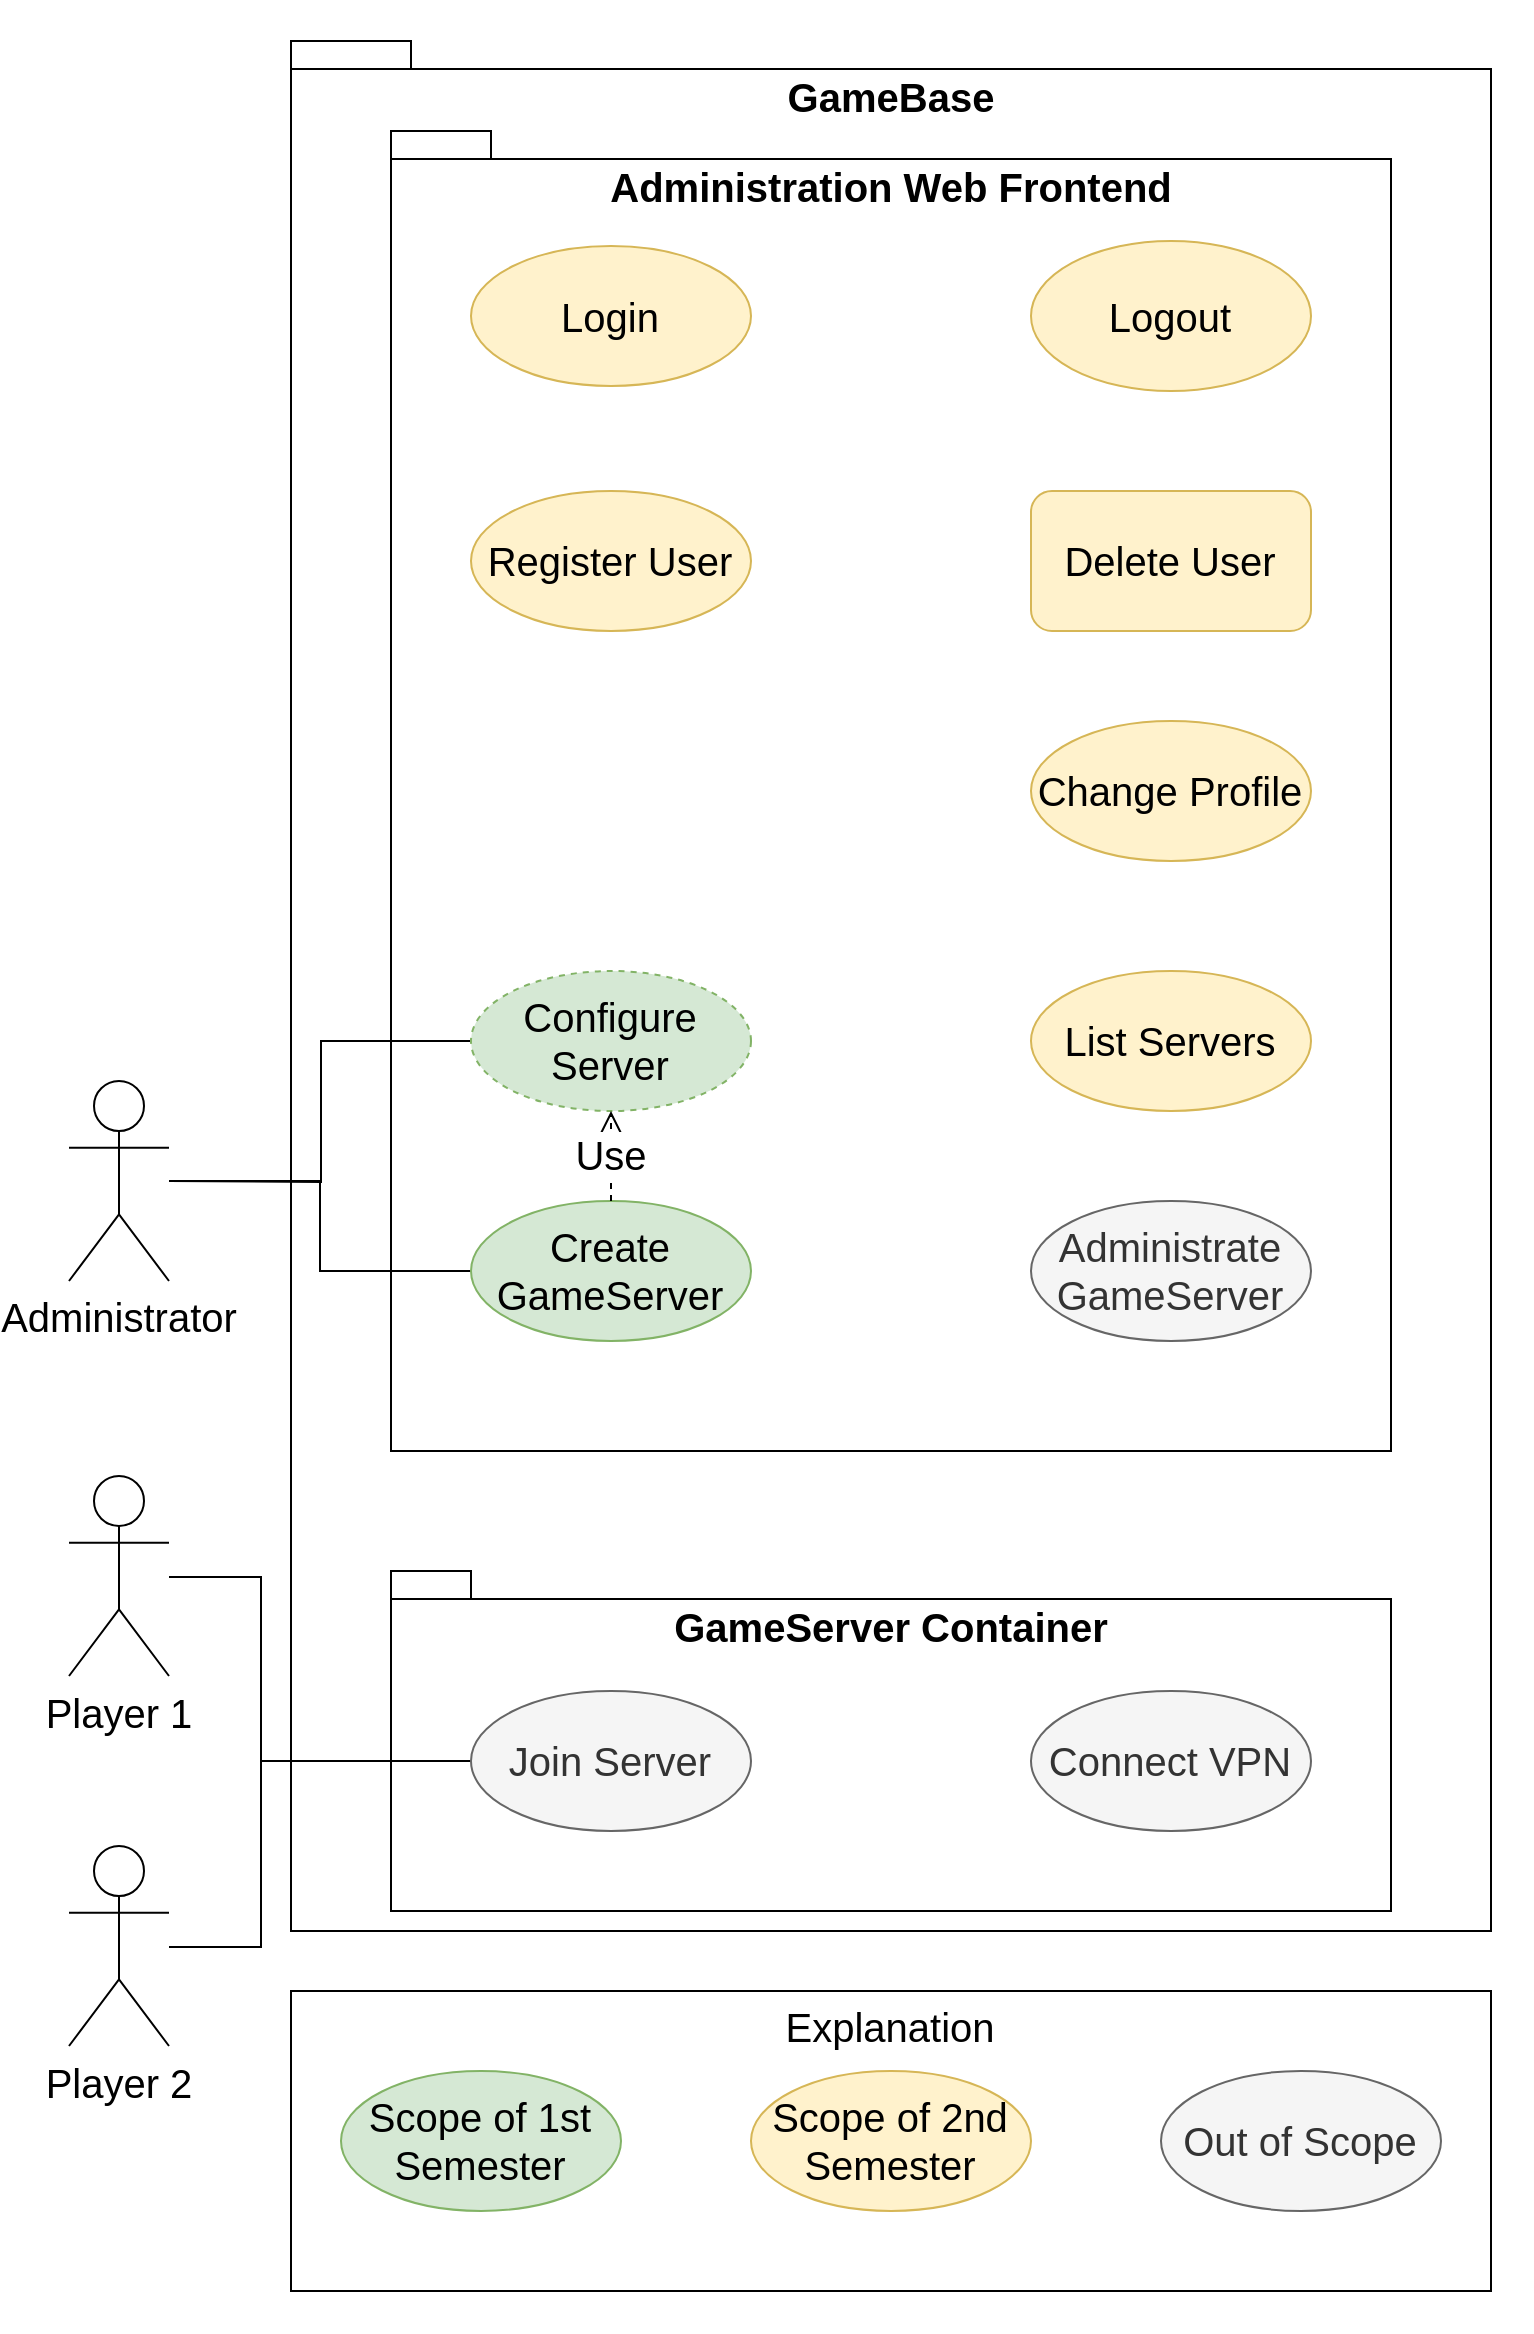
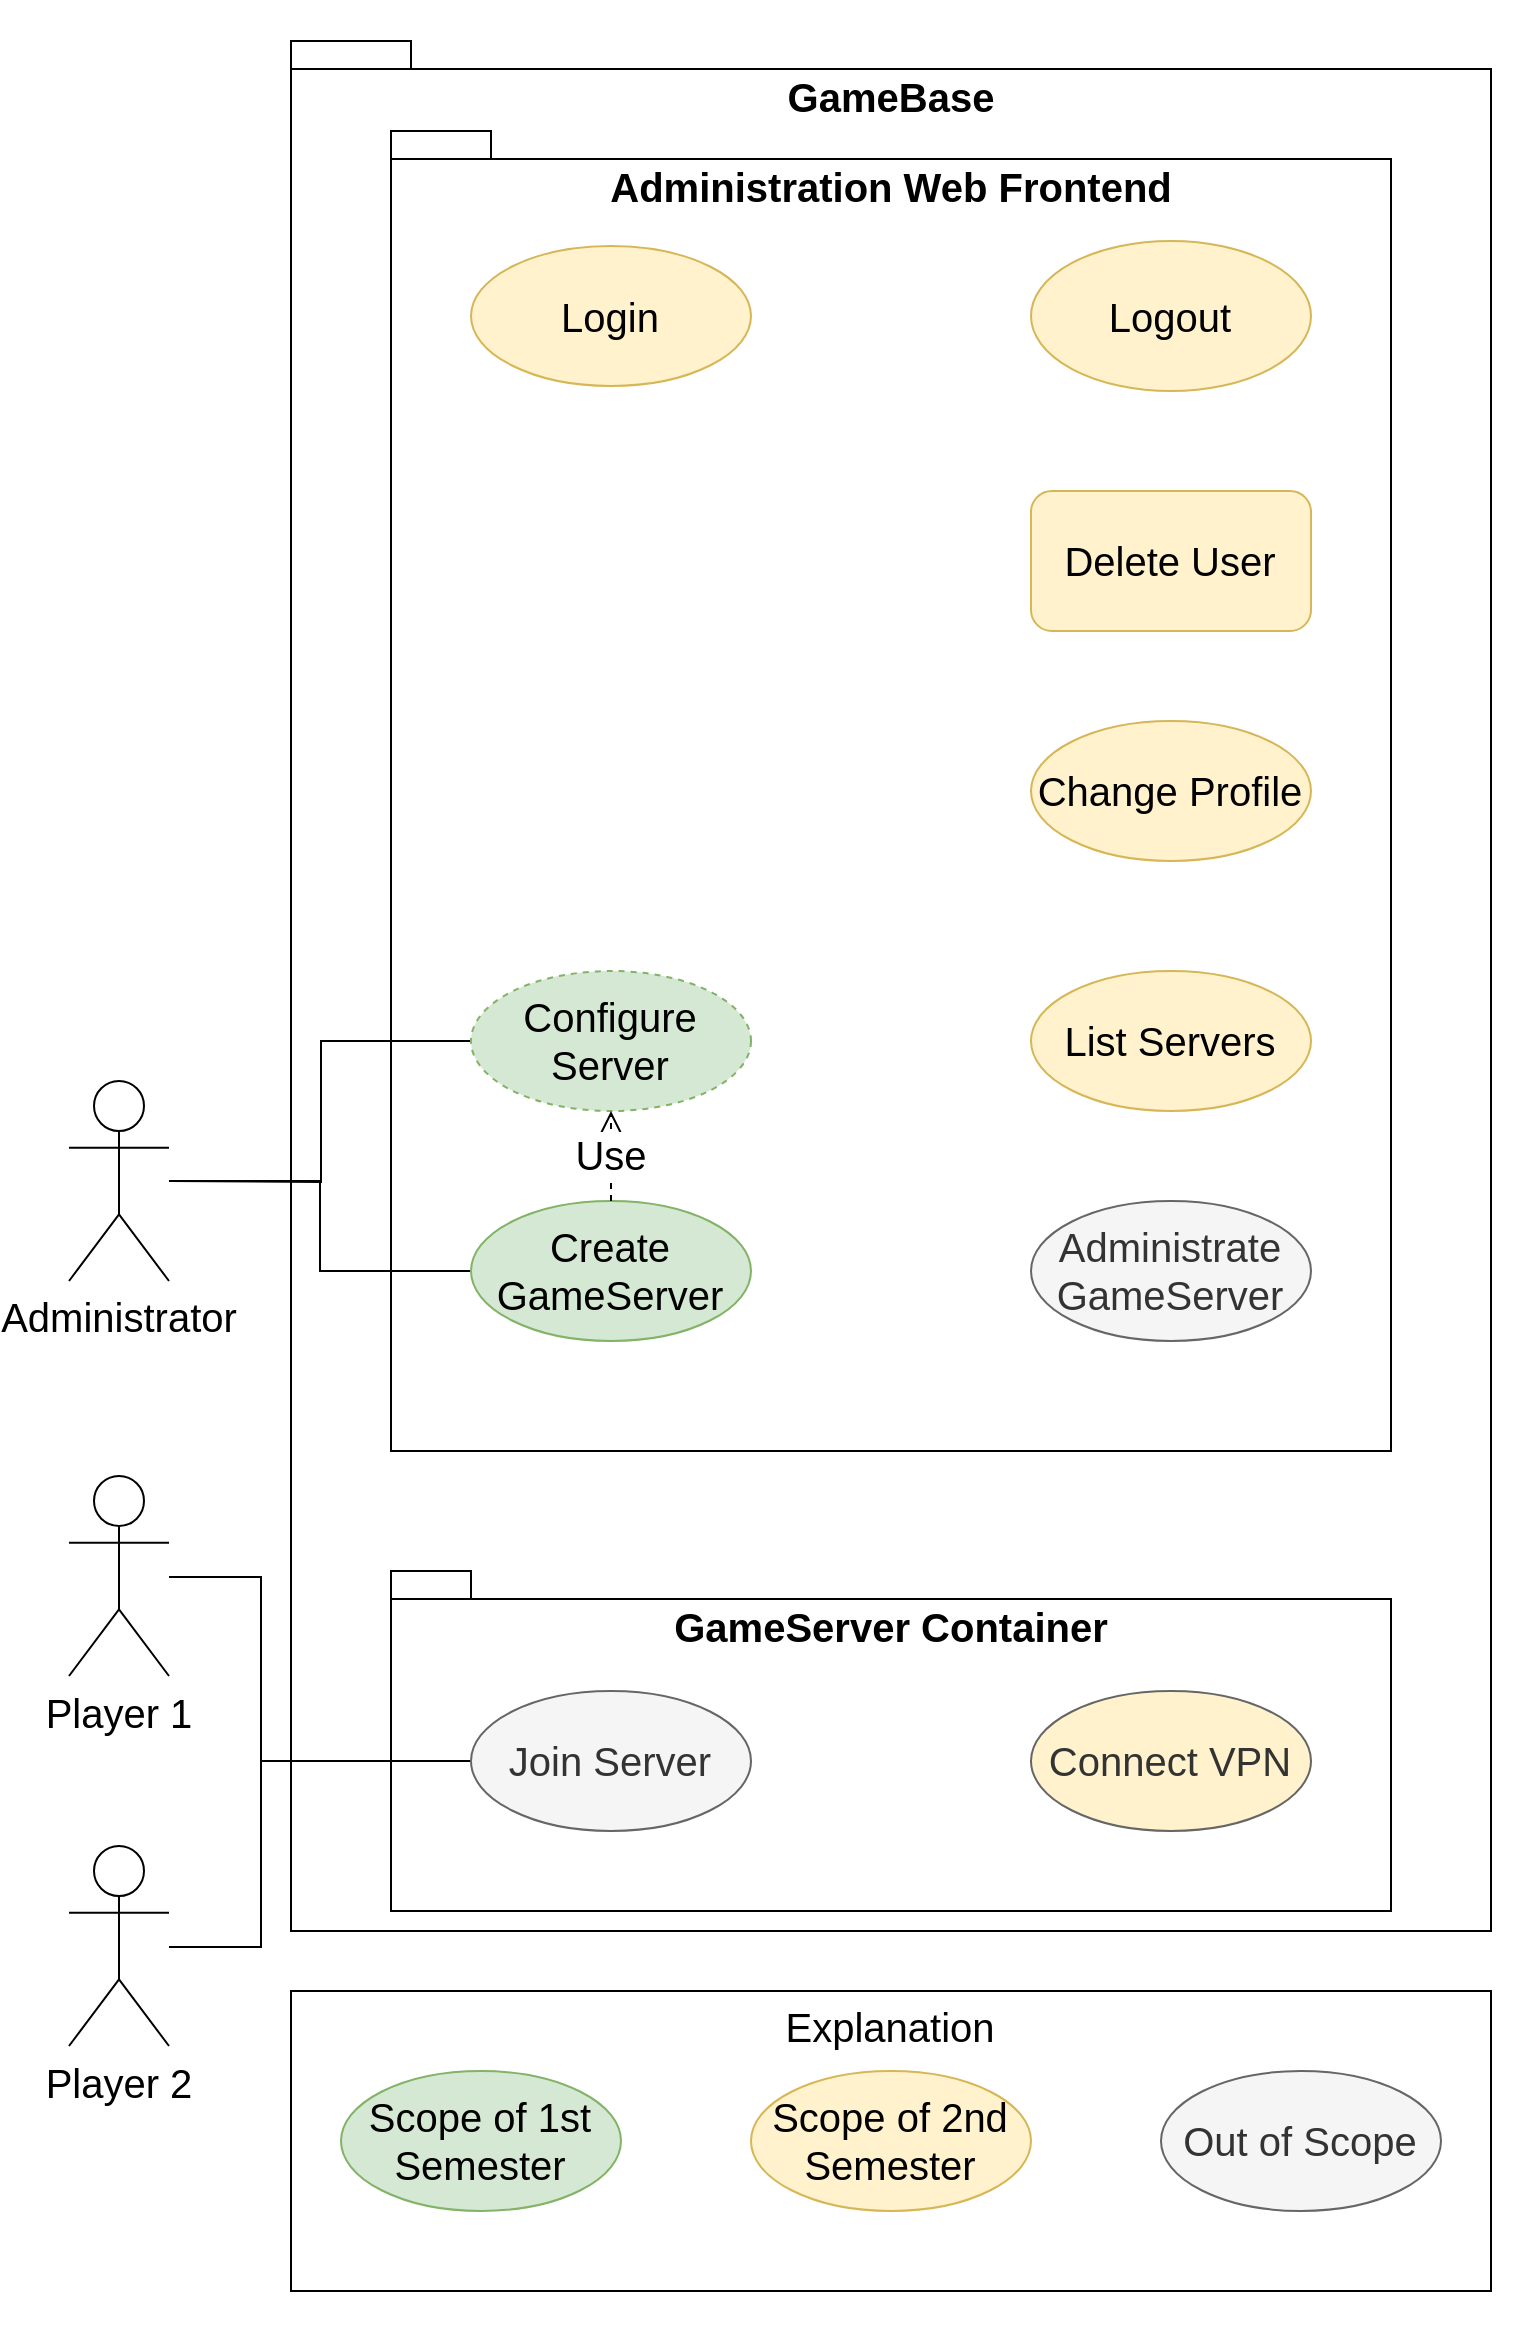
(611, 561) -> none
(1171, 1761) -> (1171, 1761)
